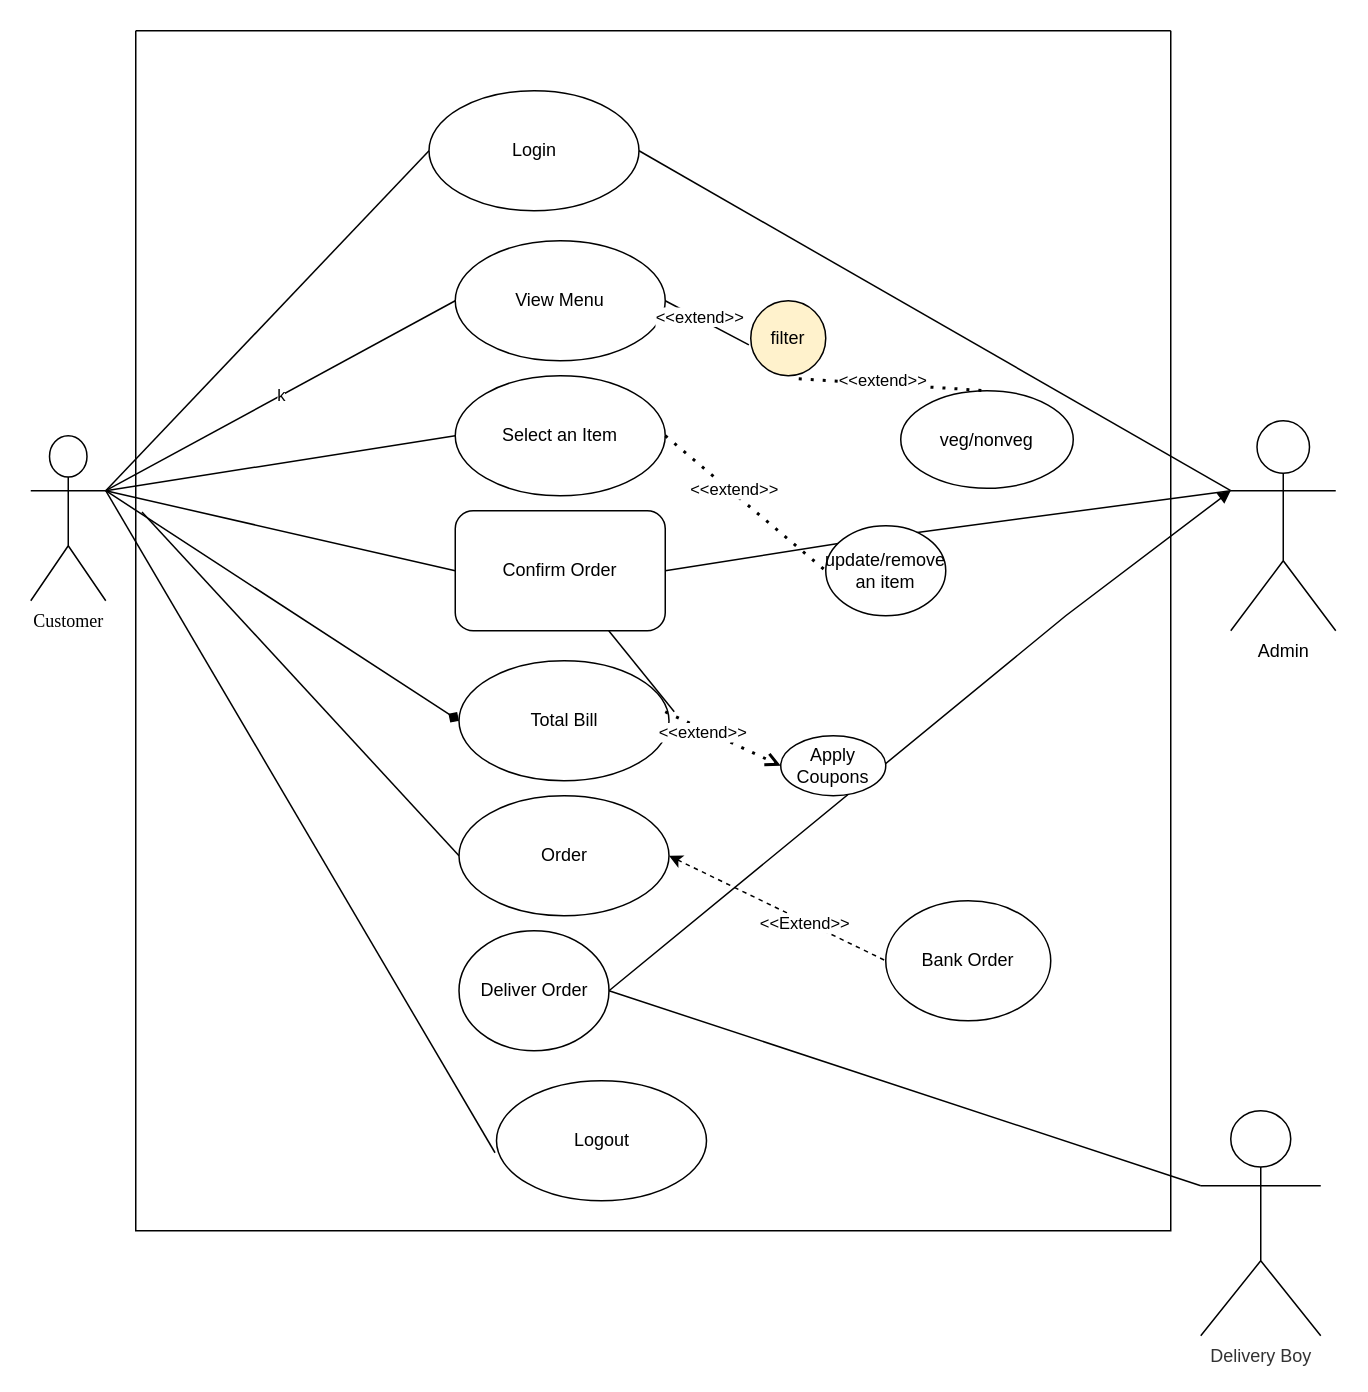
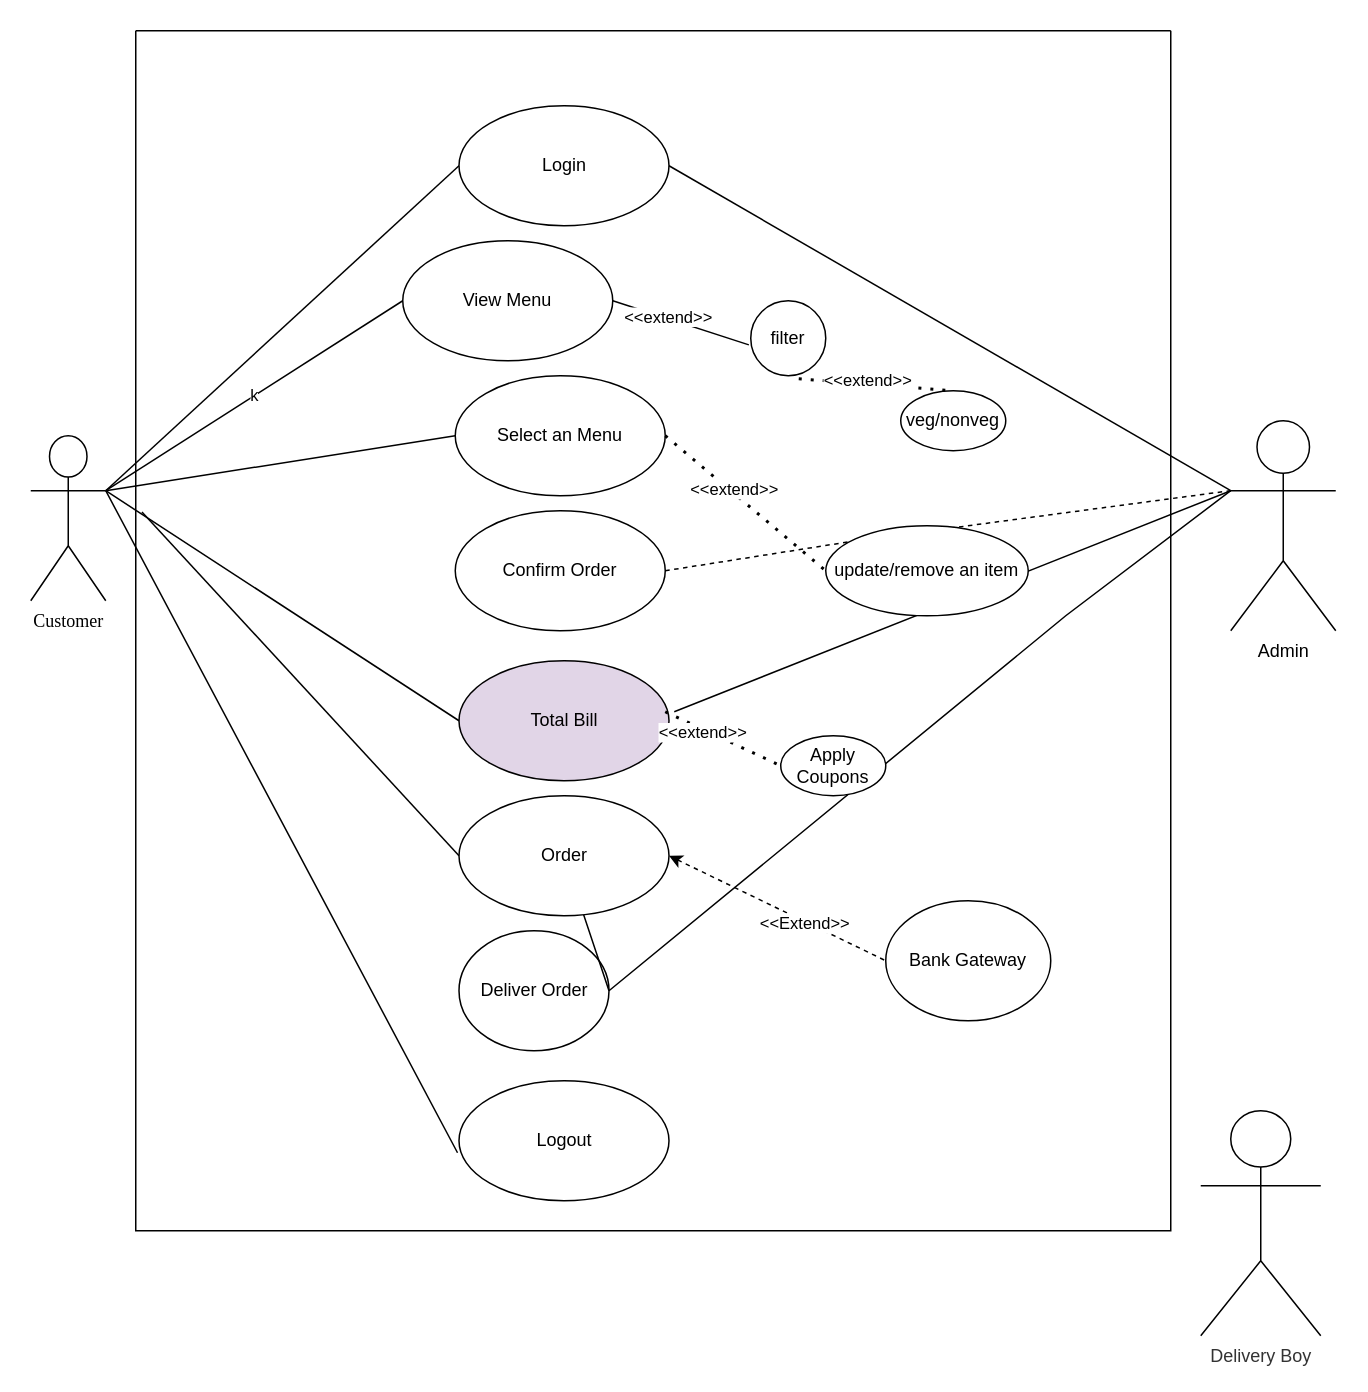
(534, 151) -> (564, 166)
(560, 301) -> (508, 301)
(788, 338) -> (788, 338)
(560, 436) -> (560, 436)
(987, 440) -> (953, 421)
(1219, 499) -> (1223, 497)
(1066, 513) -> (1066, 513)
(283, 531) -> none
(560, 571) -> (560, 571)
(886, 571) -> (927, 571)
(642, 671) -> (799, 662)
(448, 714) -> (453, 717)
(564, 721) -> (564, 721)
(772, 762) -> (774, 763)
(968, 961) -> (968, 961)
(905, 1088) -> (596, 952)
(602, 1141) -> (564, 1141)
